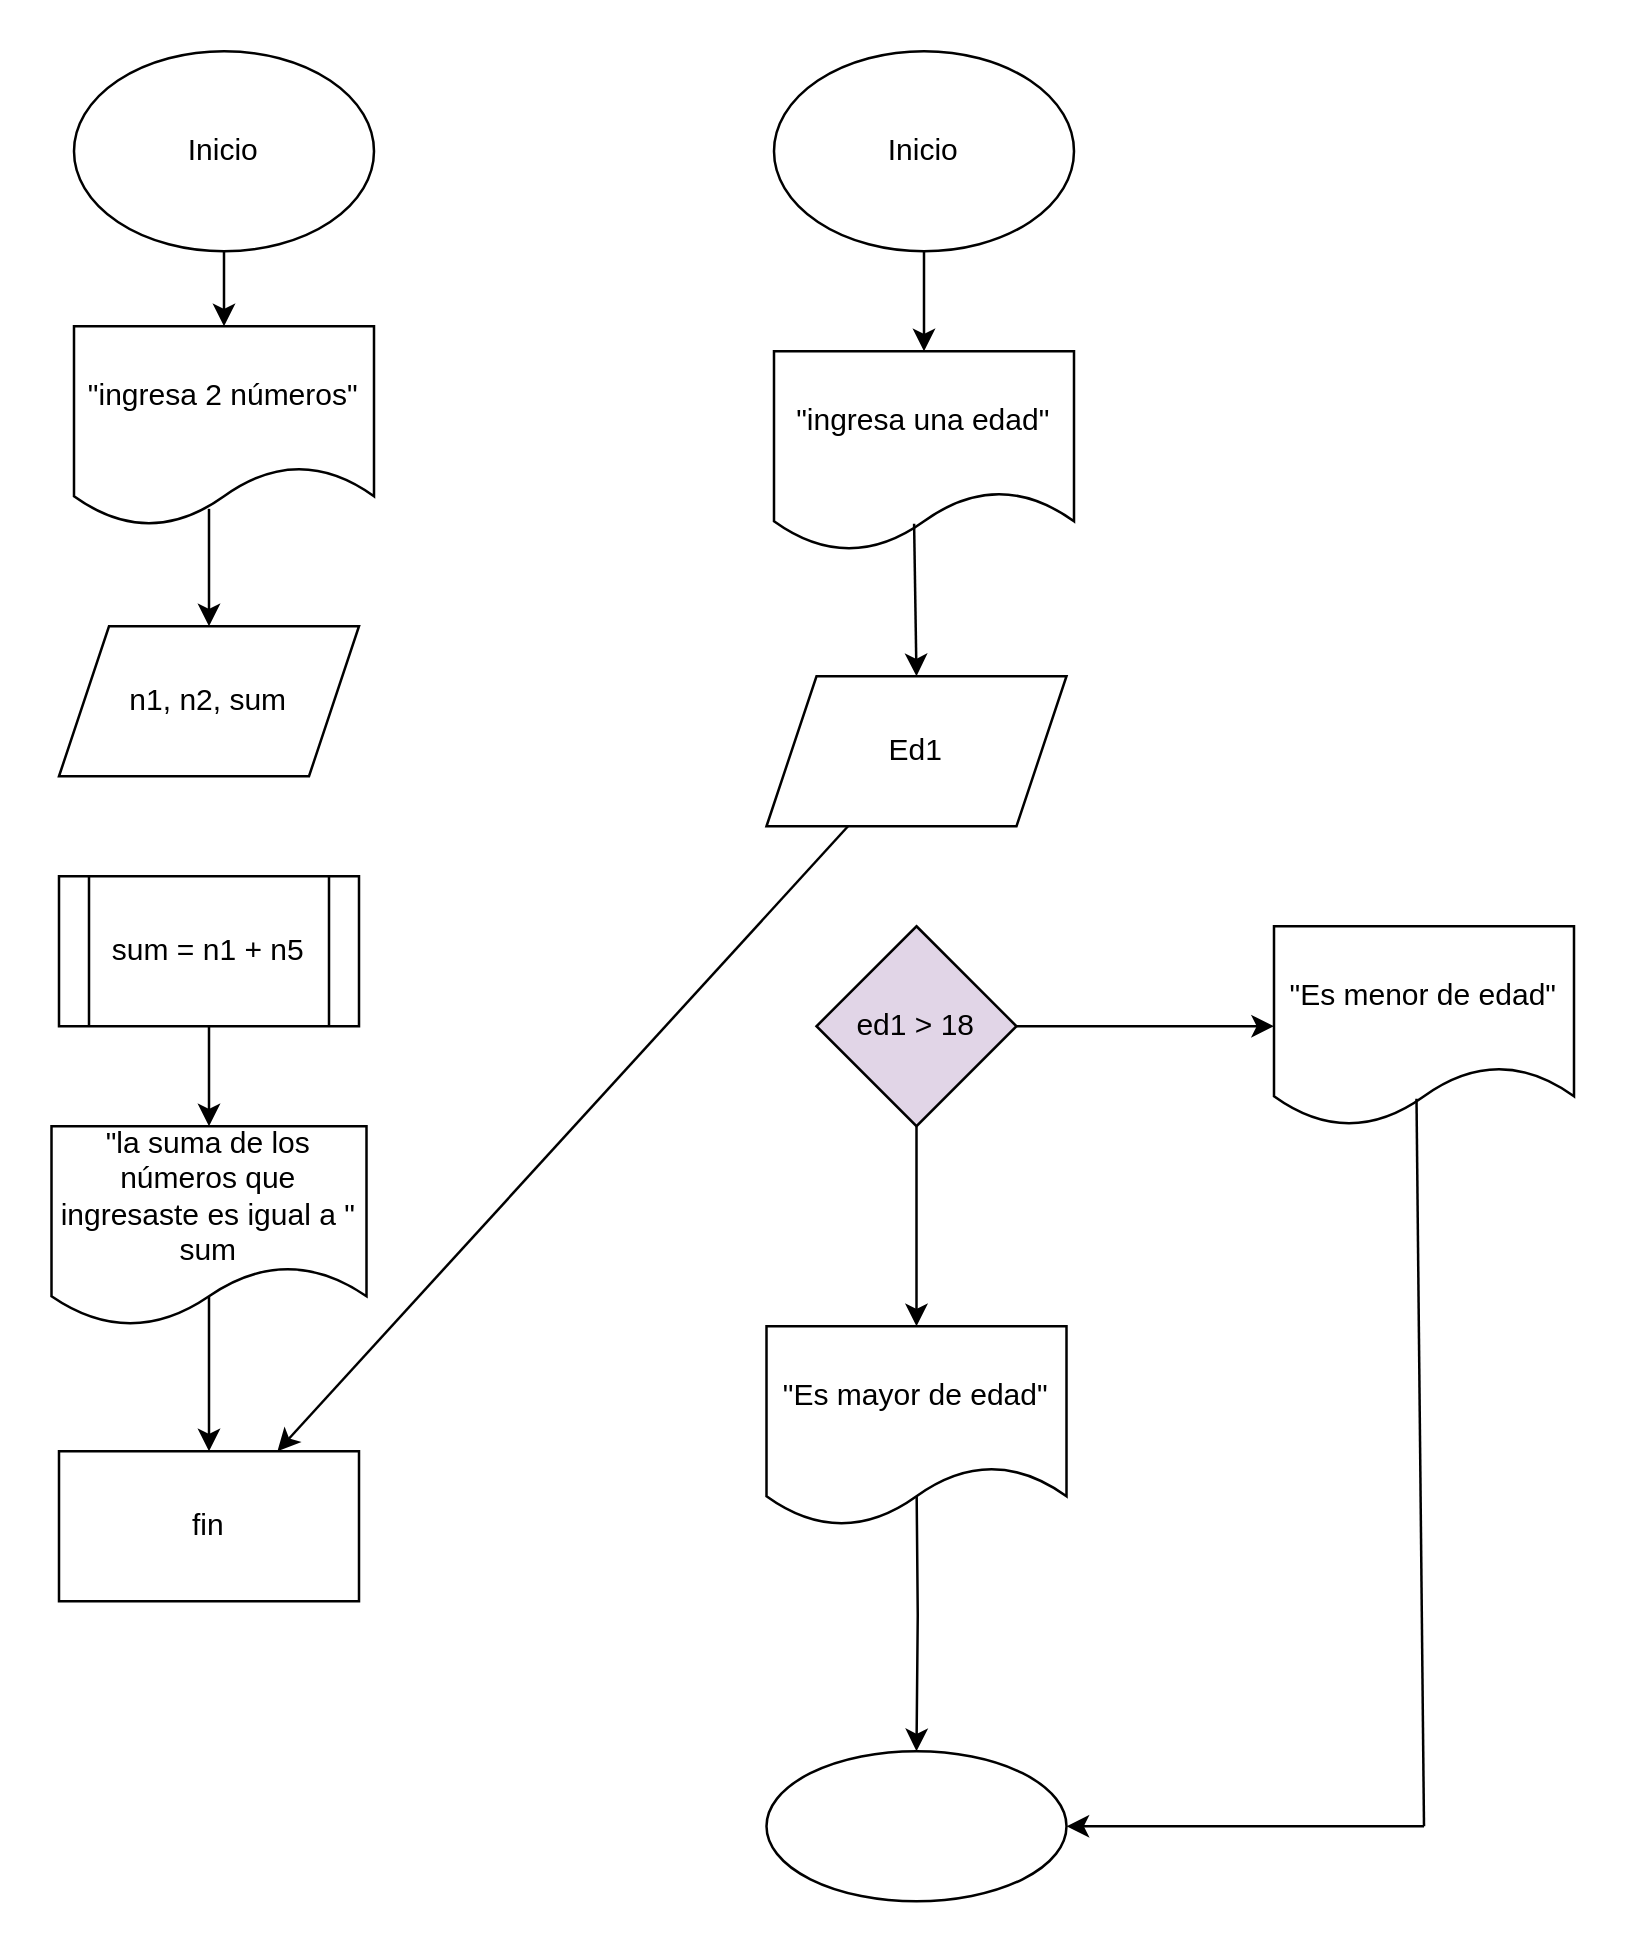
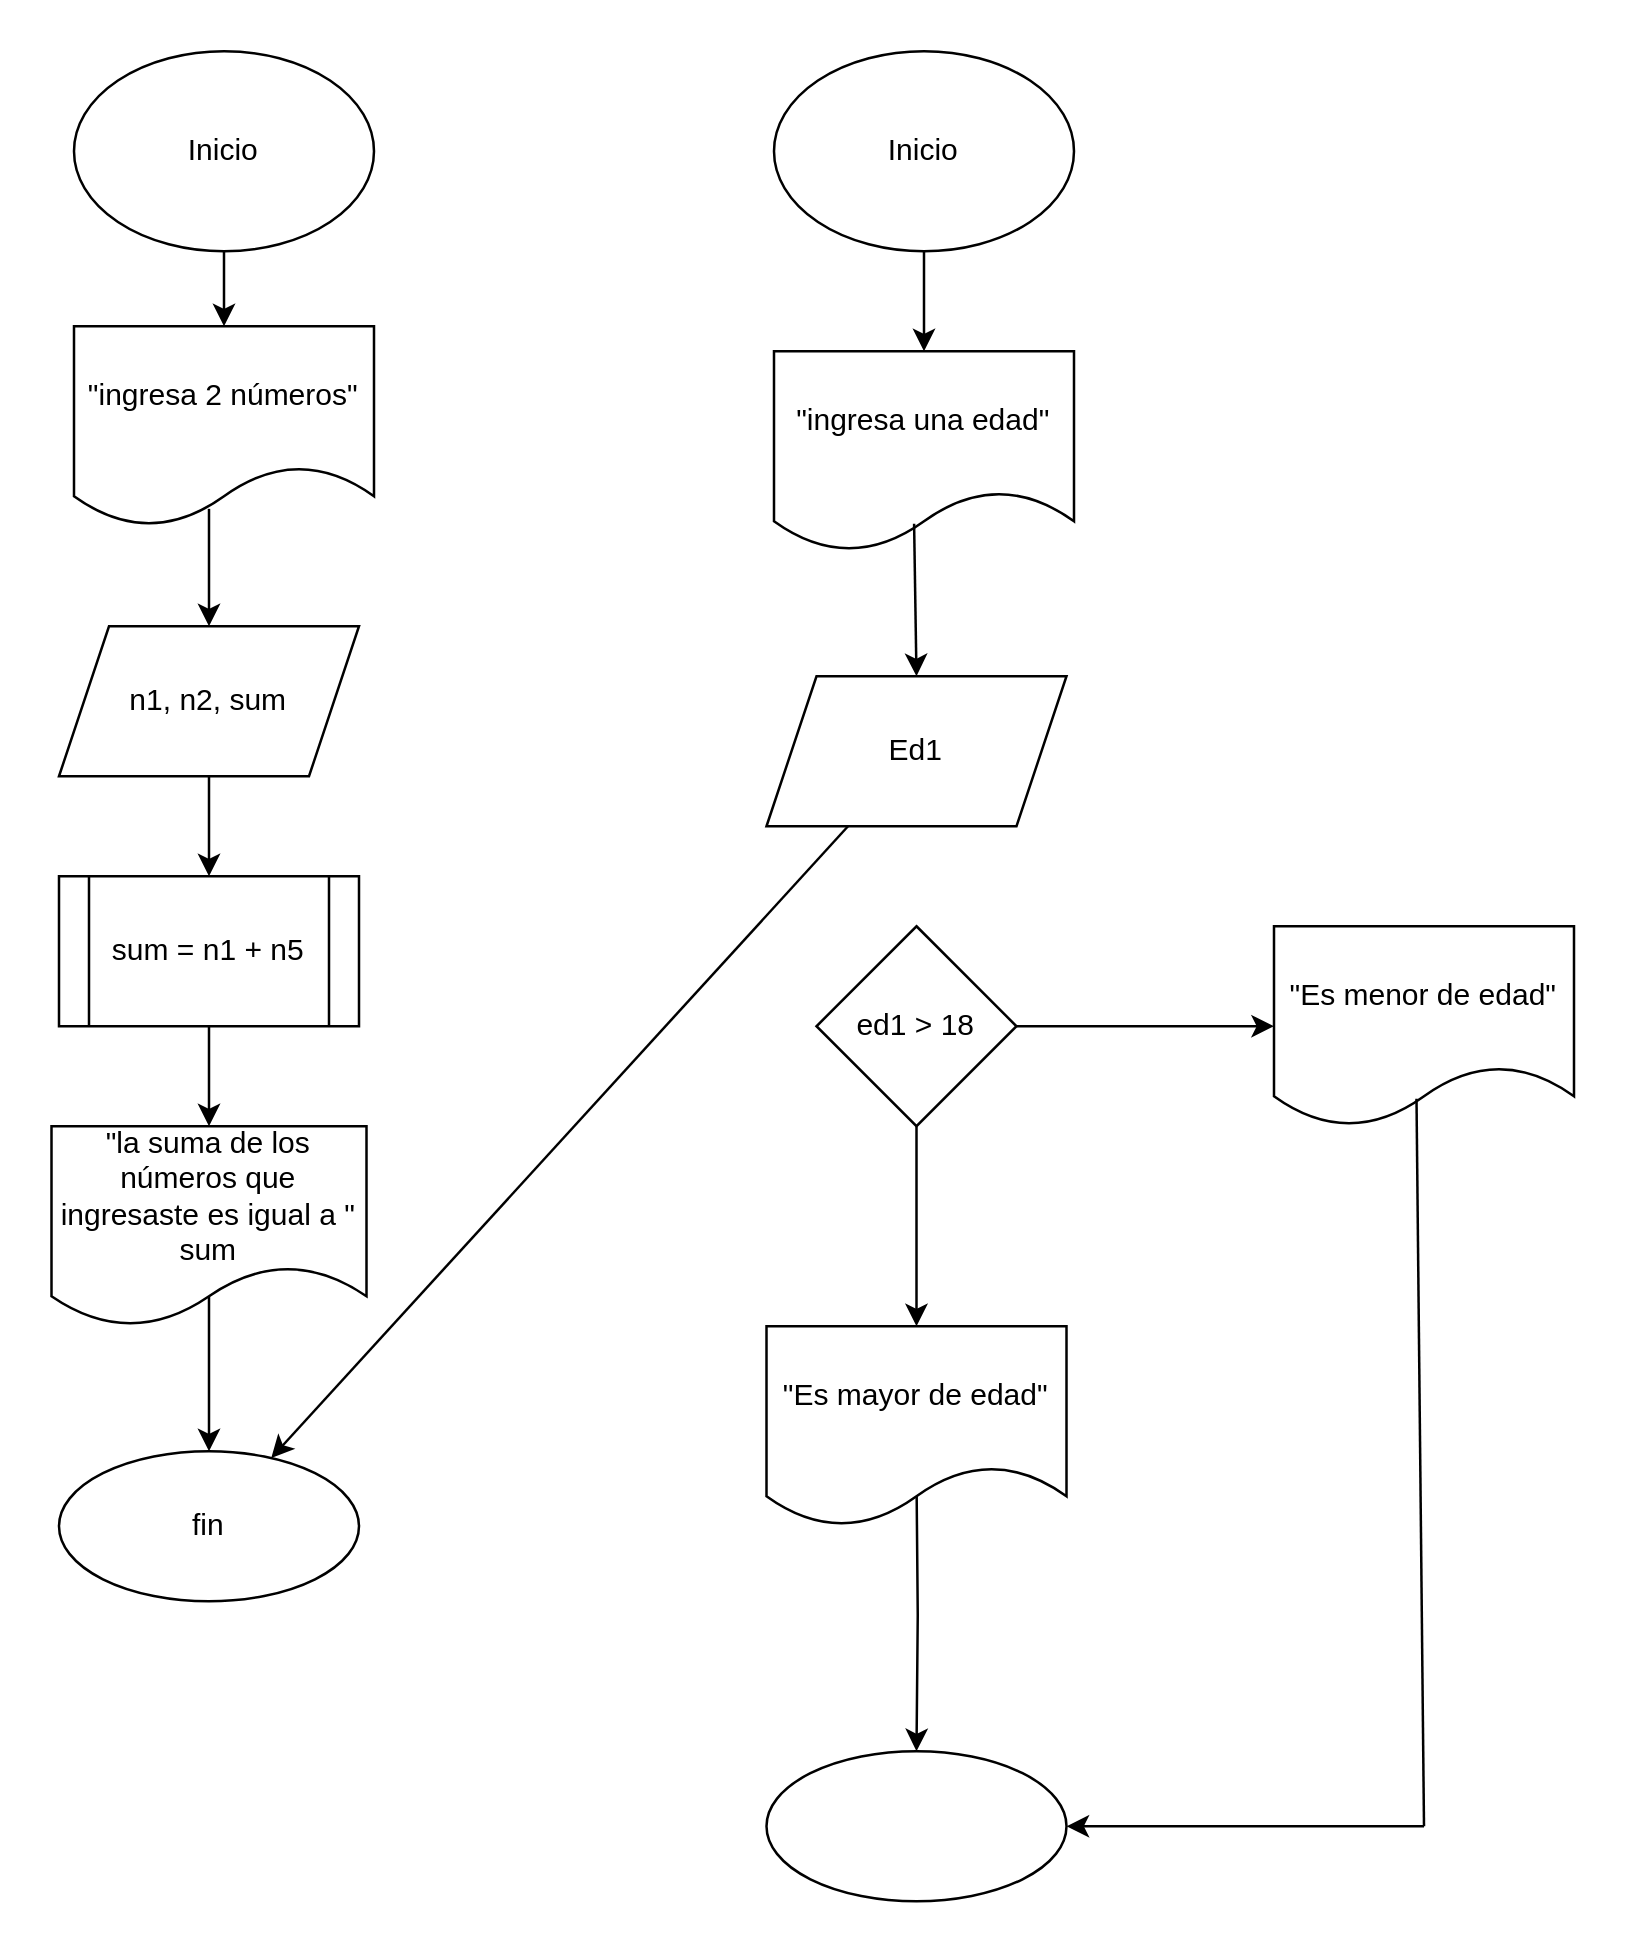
none -> (209, 818)
(916, 1026) -> (916, 1026)
(209, 1526) -> (209, 1526)
